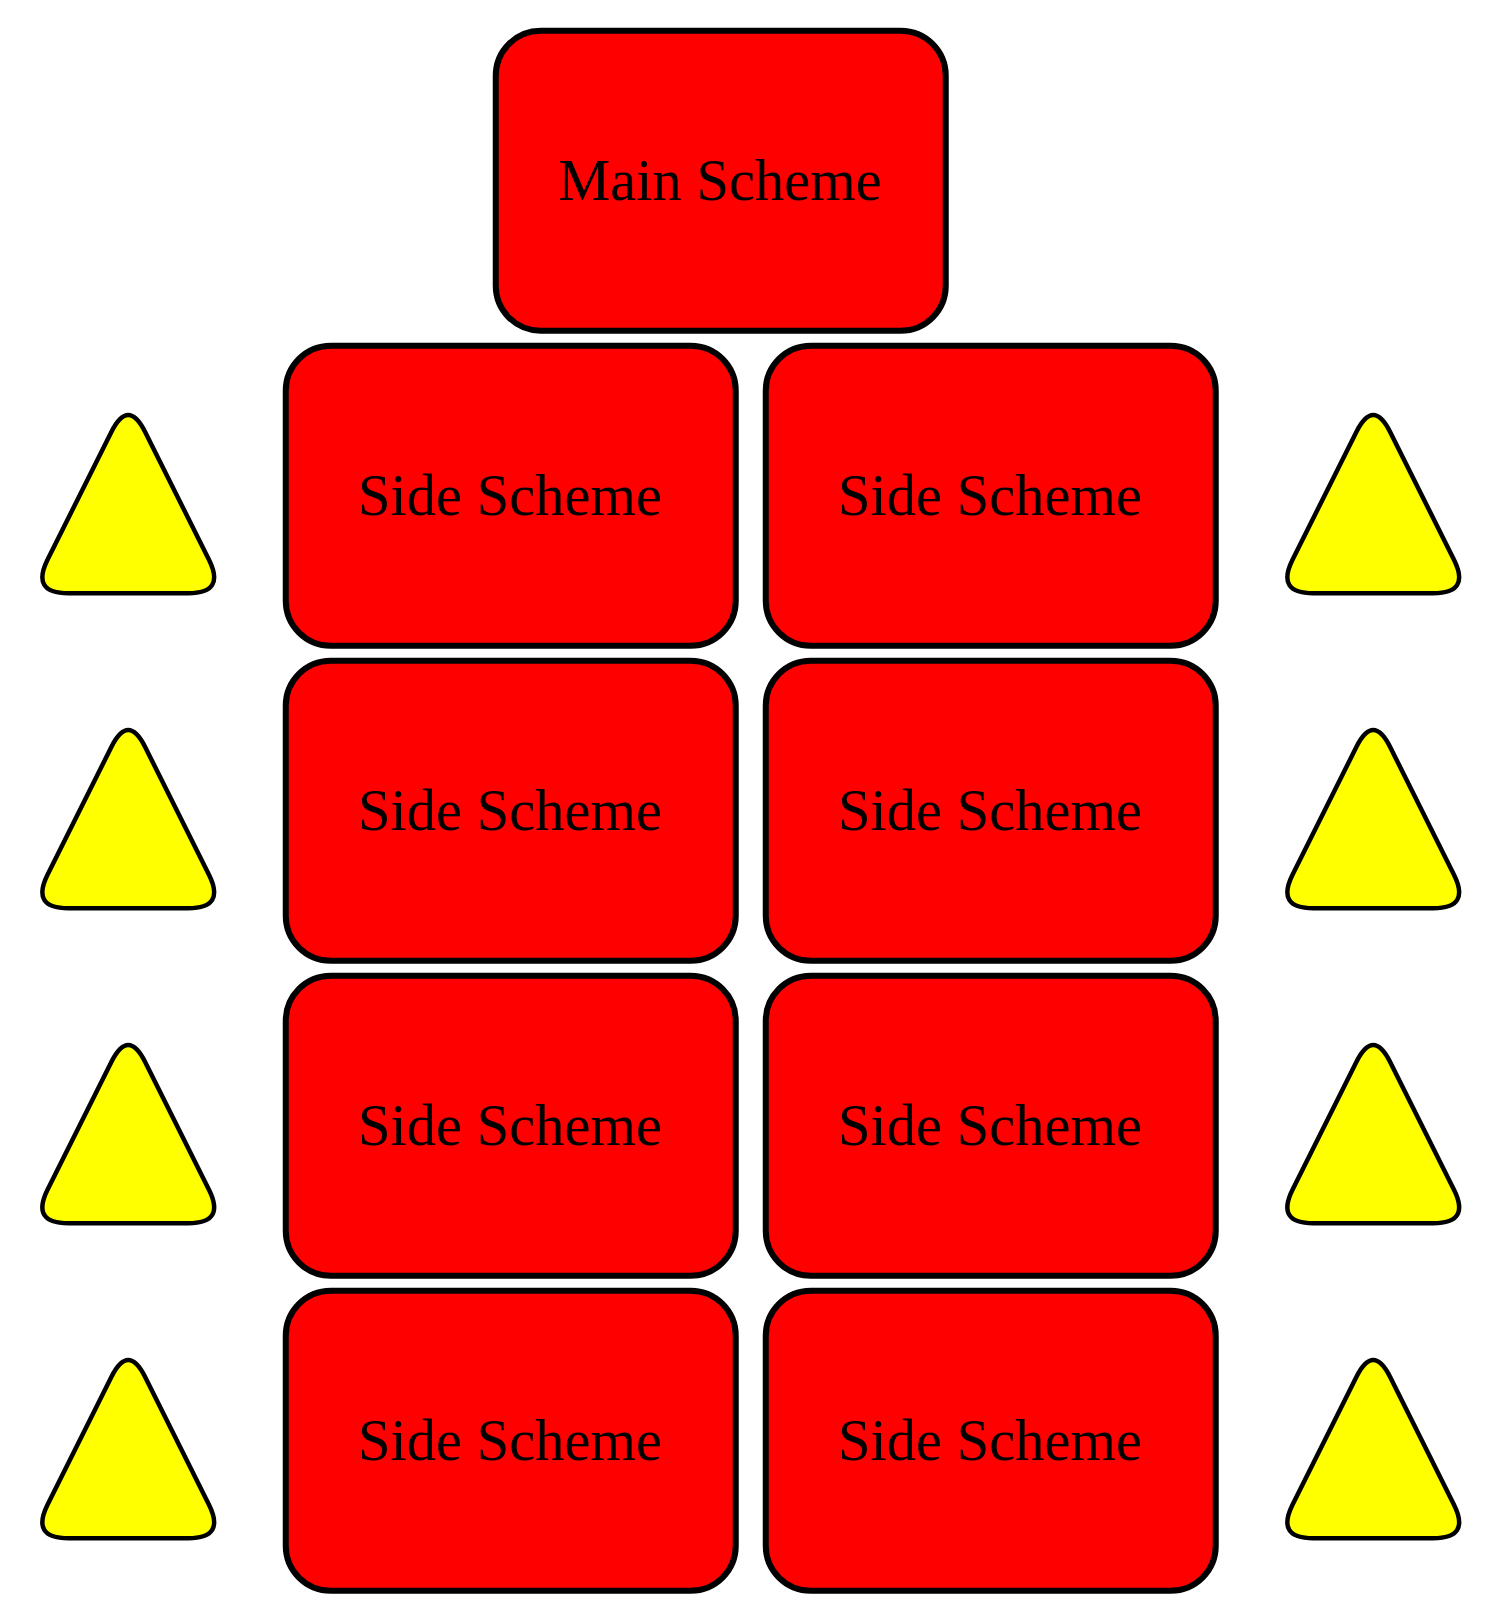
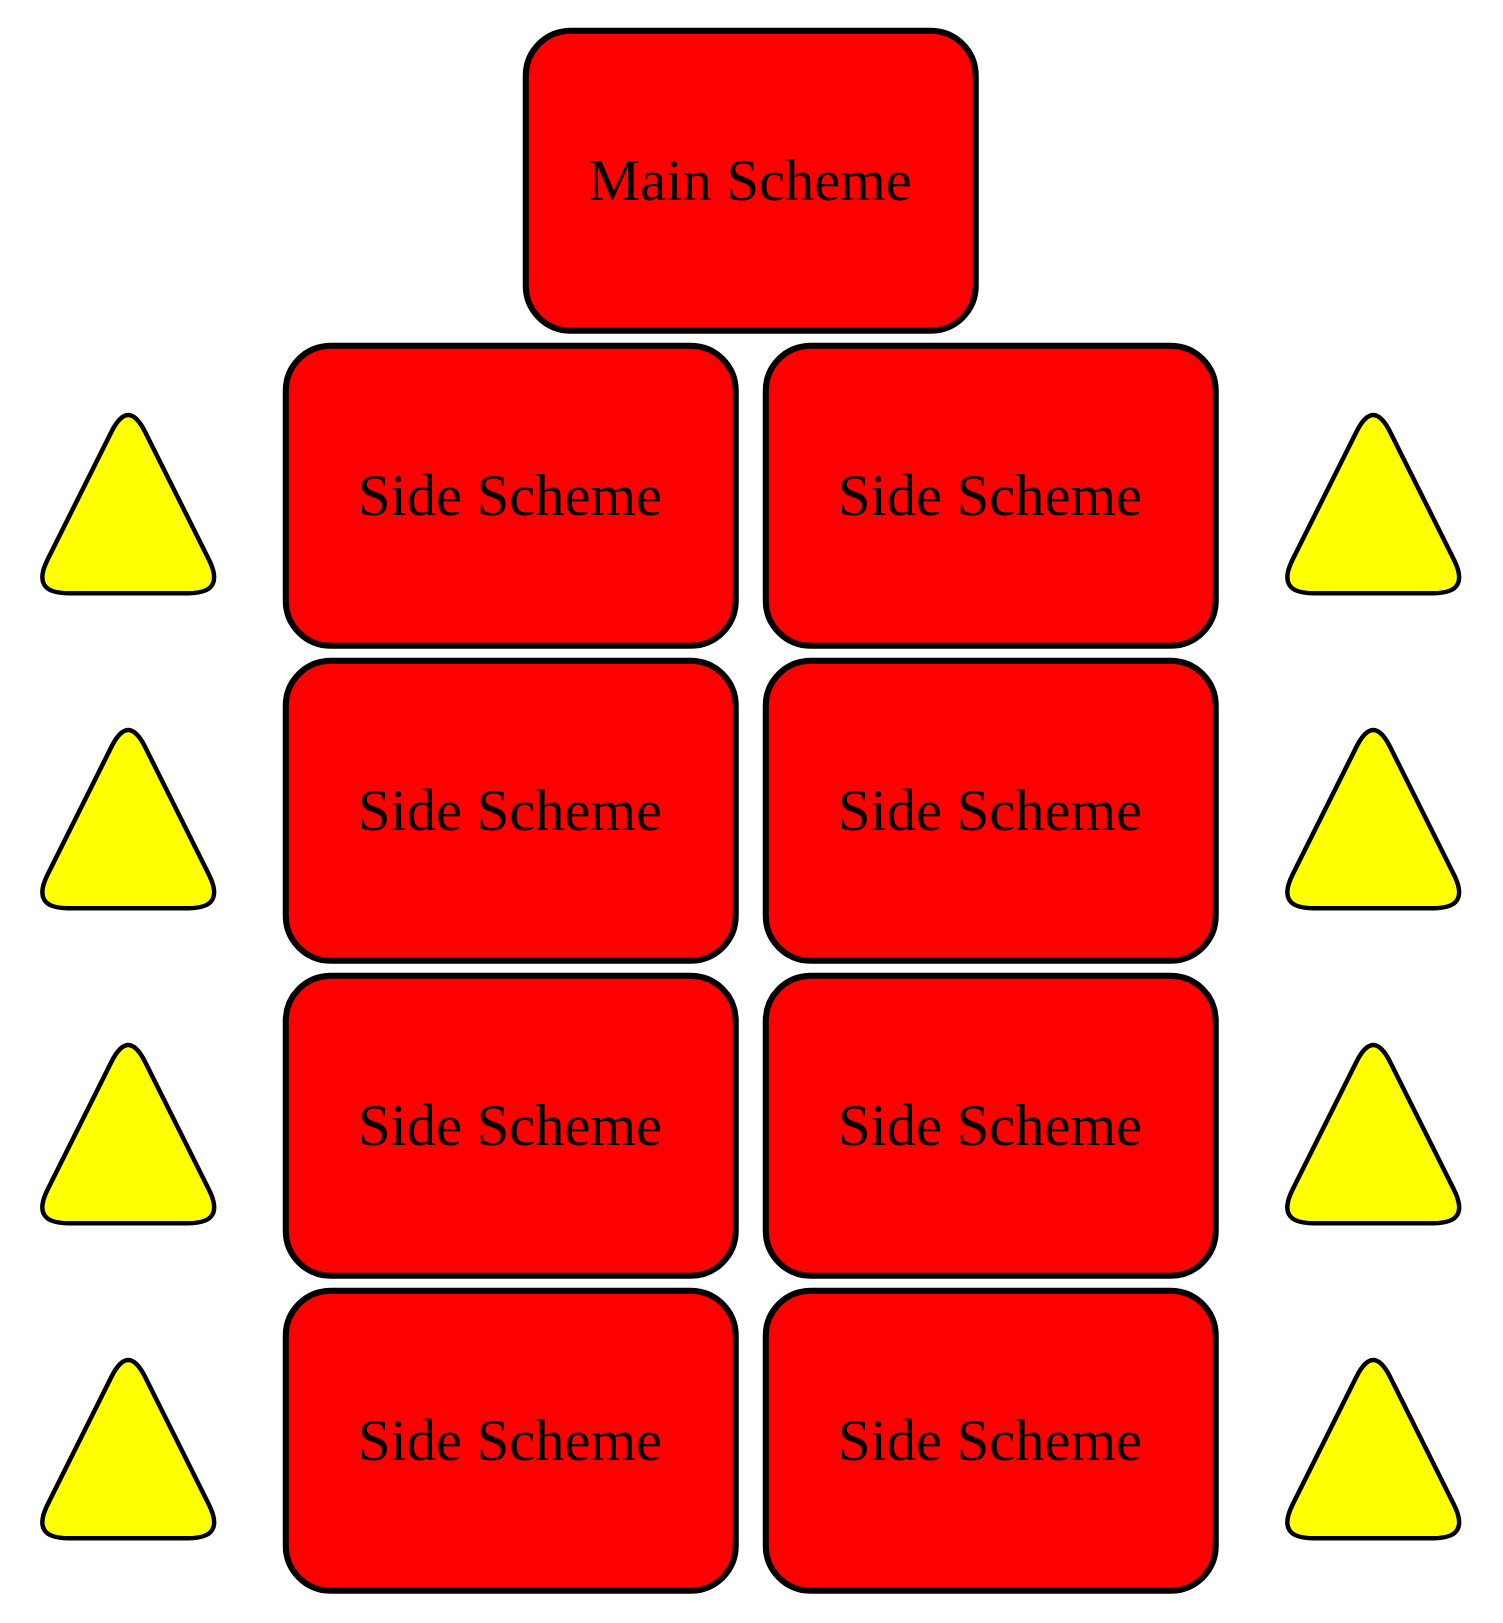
(721, 181) -> (751, 181)
